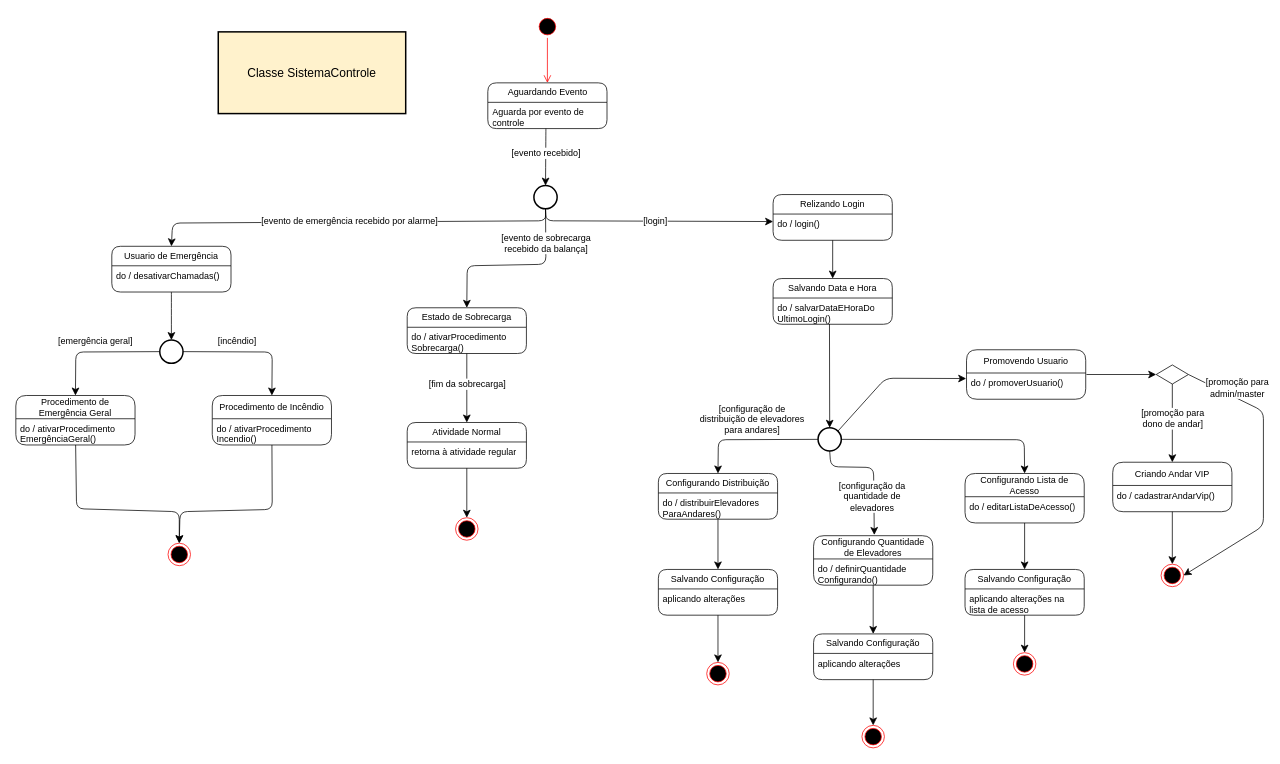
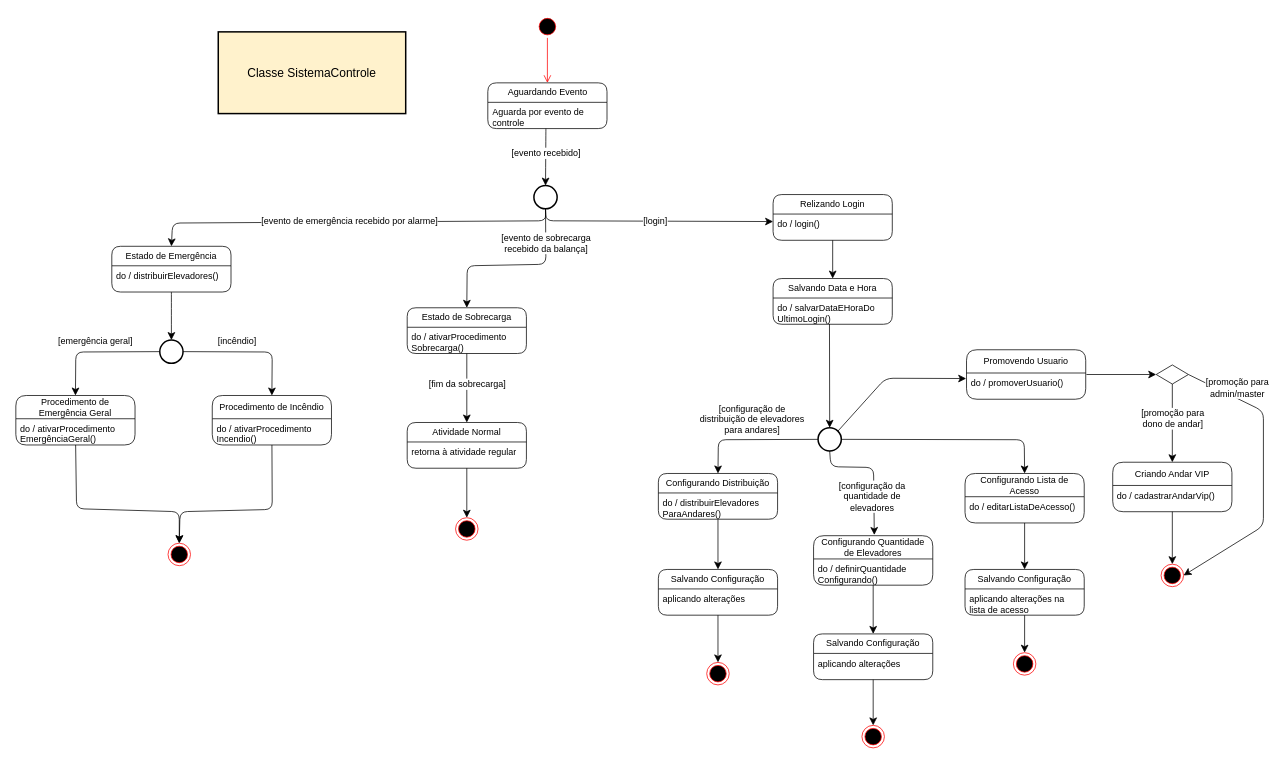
(171, 256) -> (171, 256)
(172, 282) -> (172, 282)
